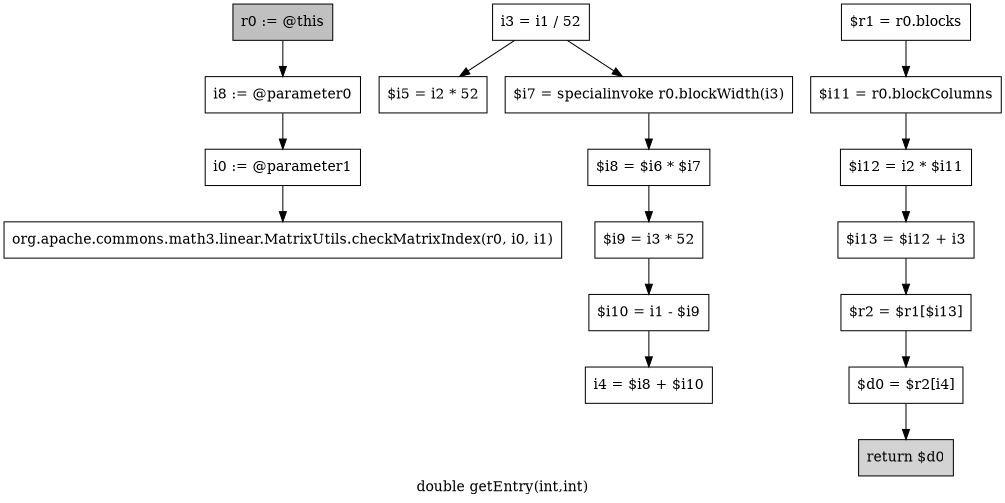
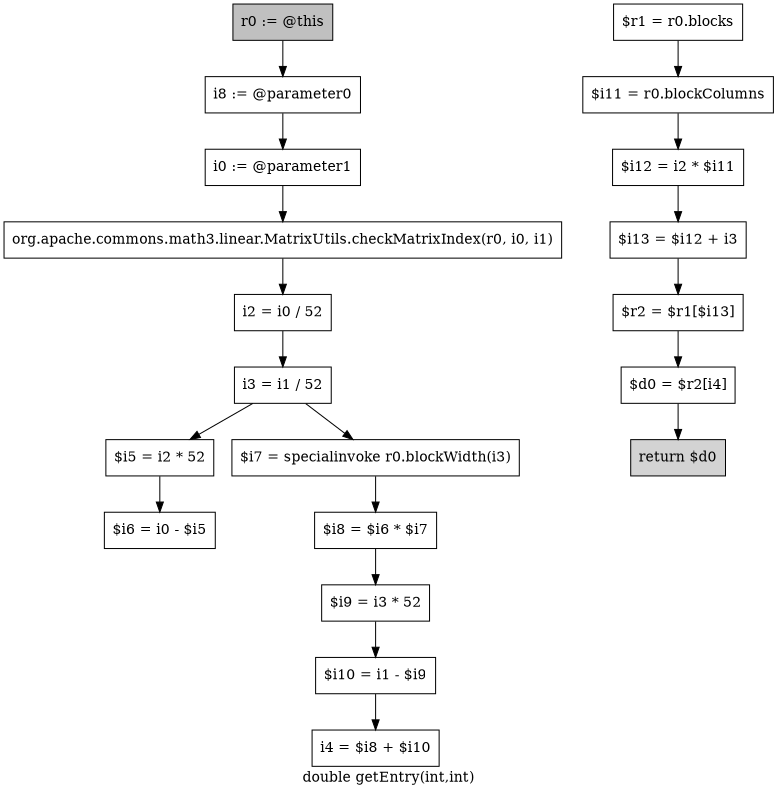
none -> (283, 313)
none -> (160, 530)
